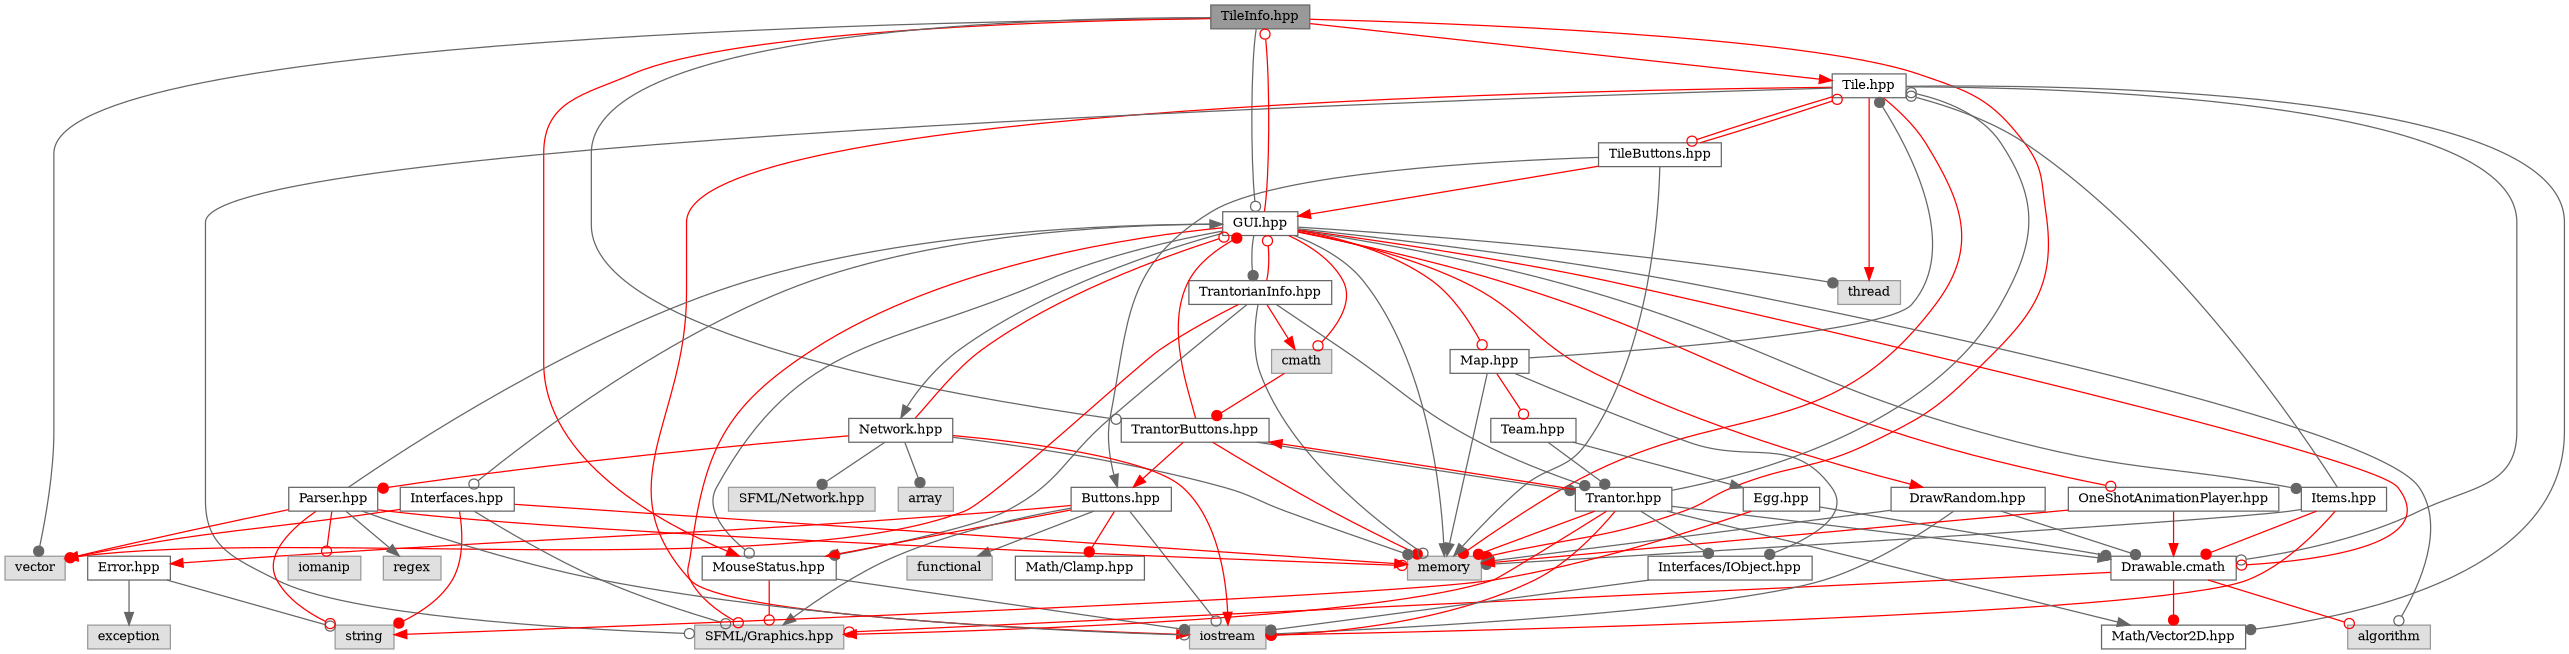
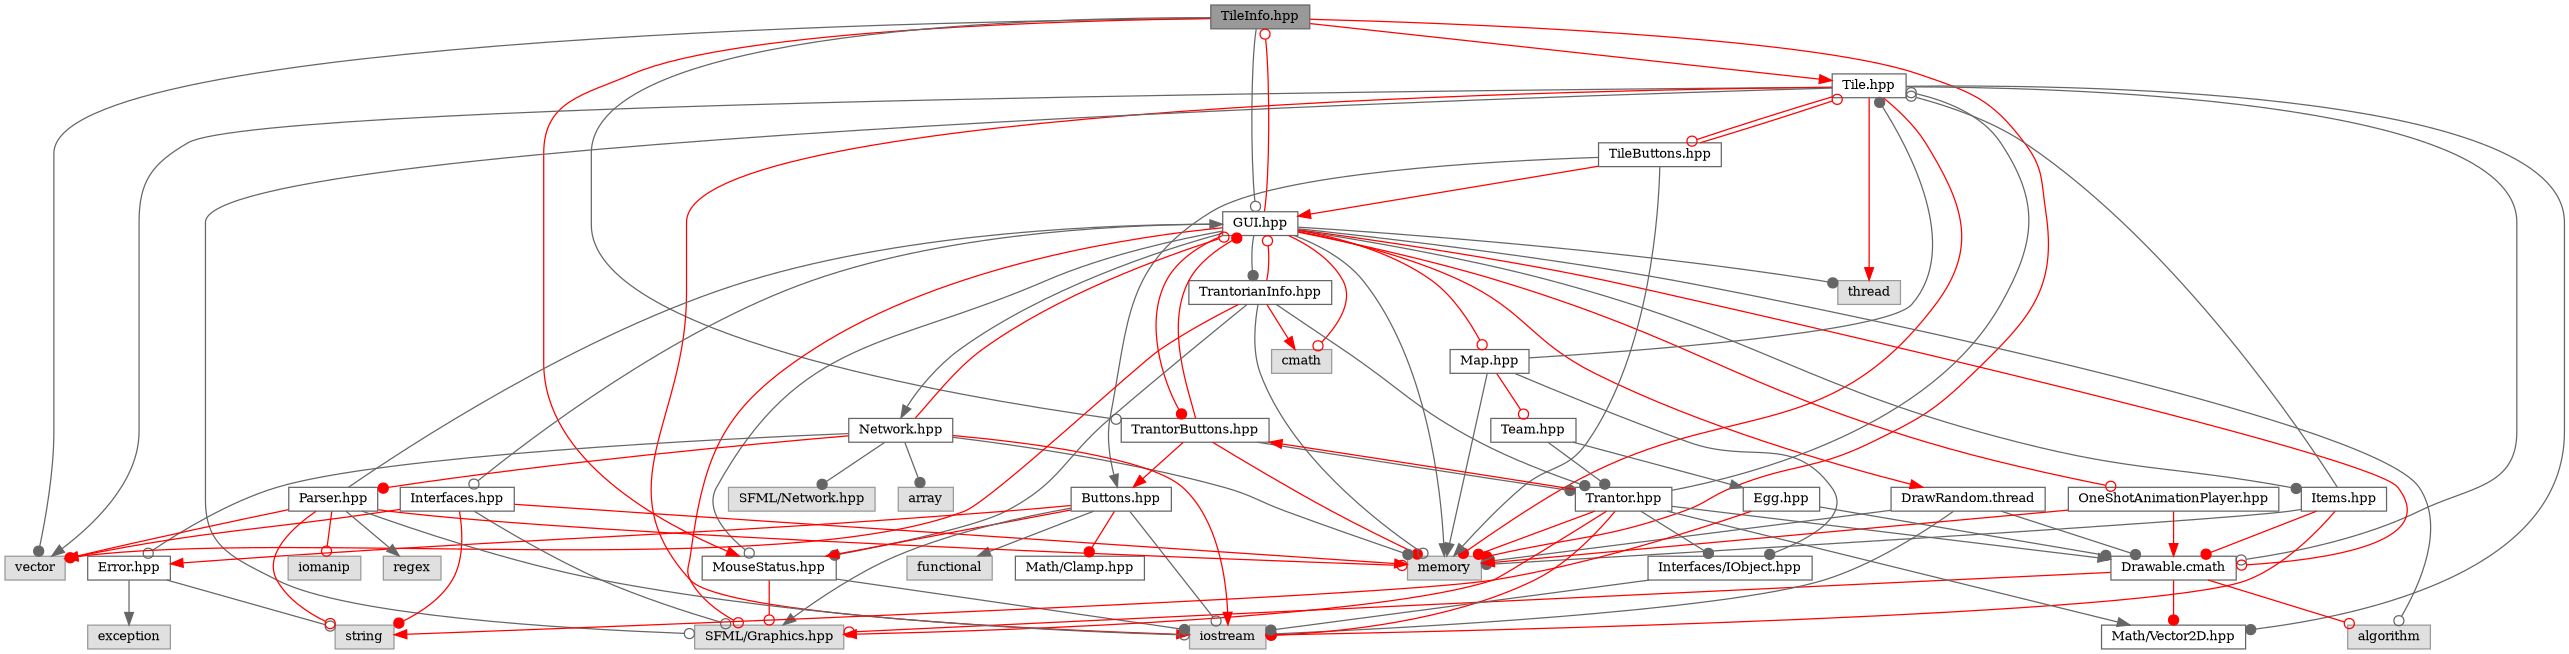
none -> (782, 104)
(1253, 393) -> (1157, 310)
none -> (492, 456)
(1968, 499) -> (1968, 499)
